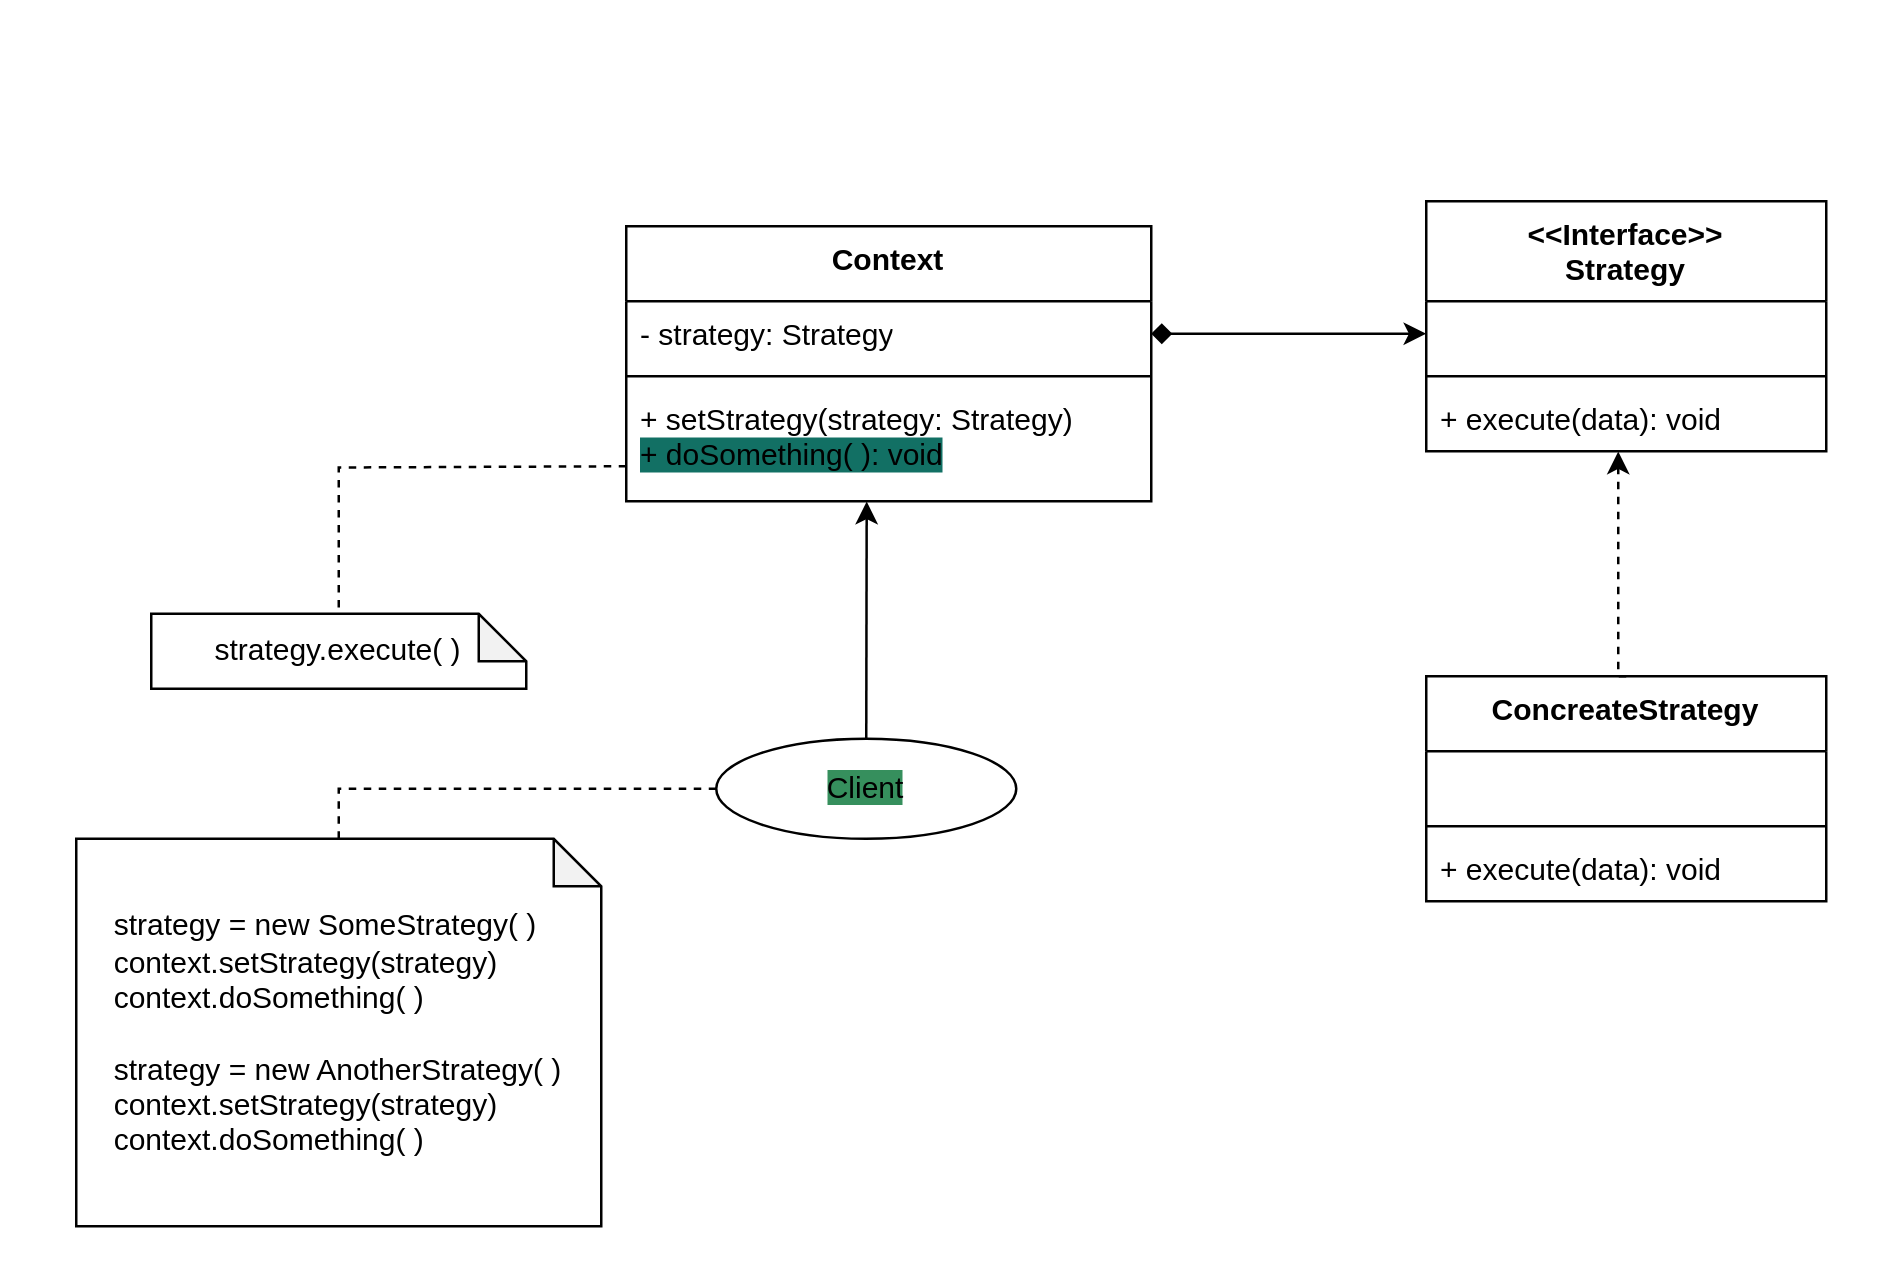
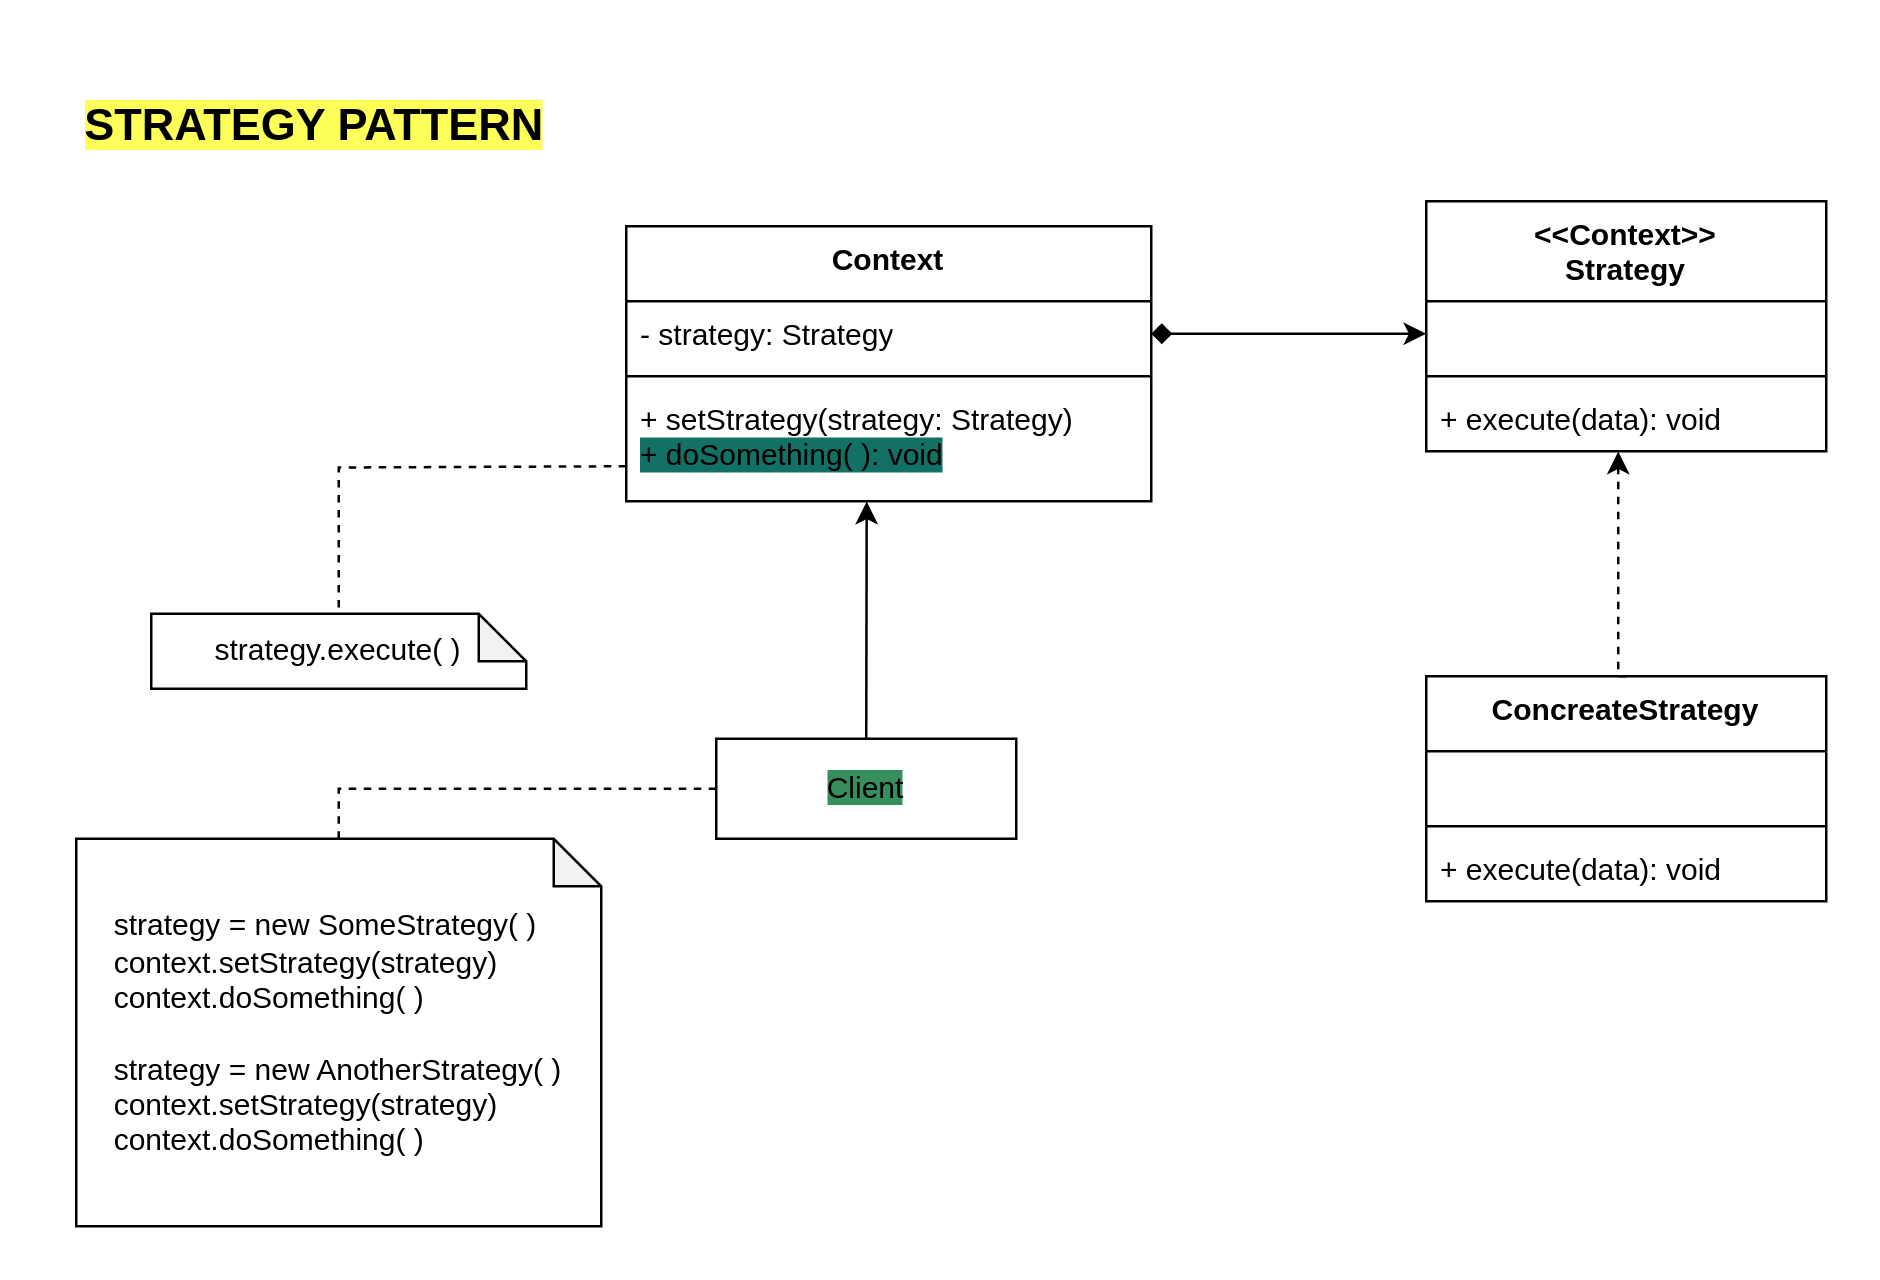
none -> (314, 126)
(1626, 255) -> (1626, 255)
(866, 789) -> (866, 789)
